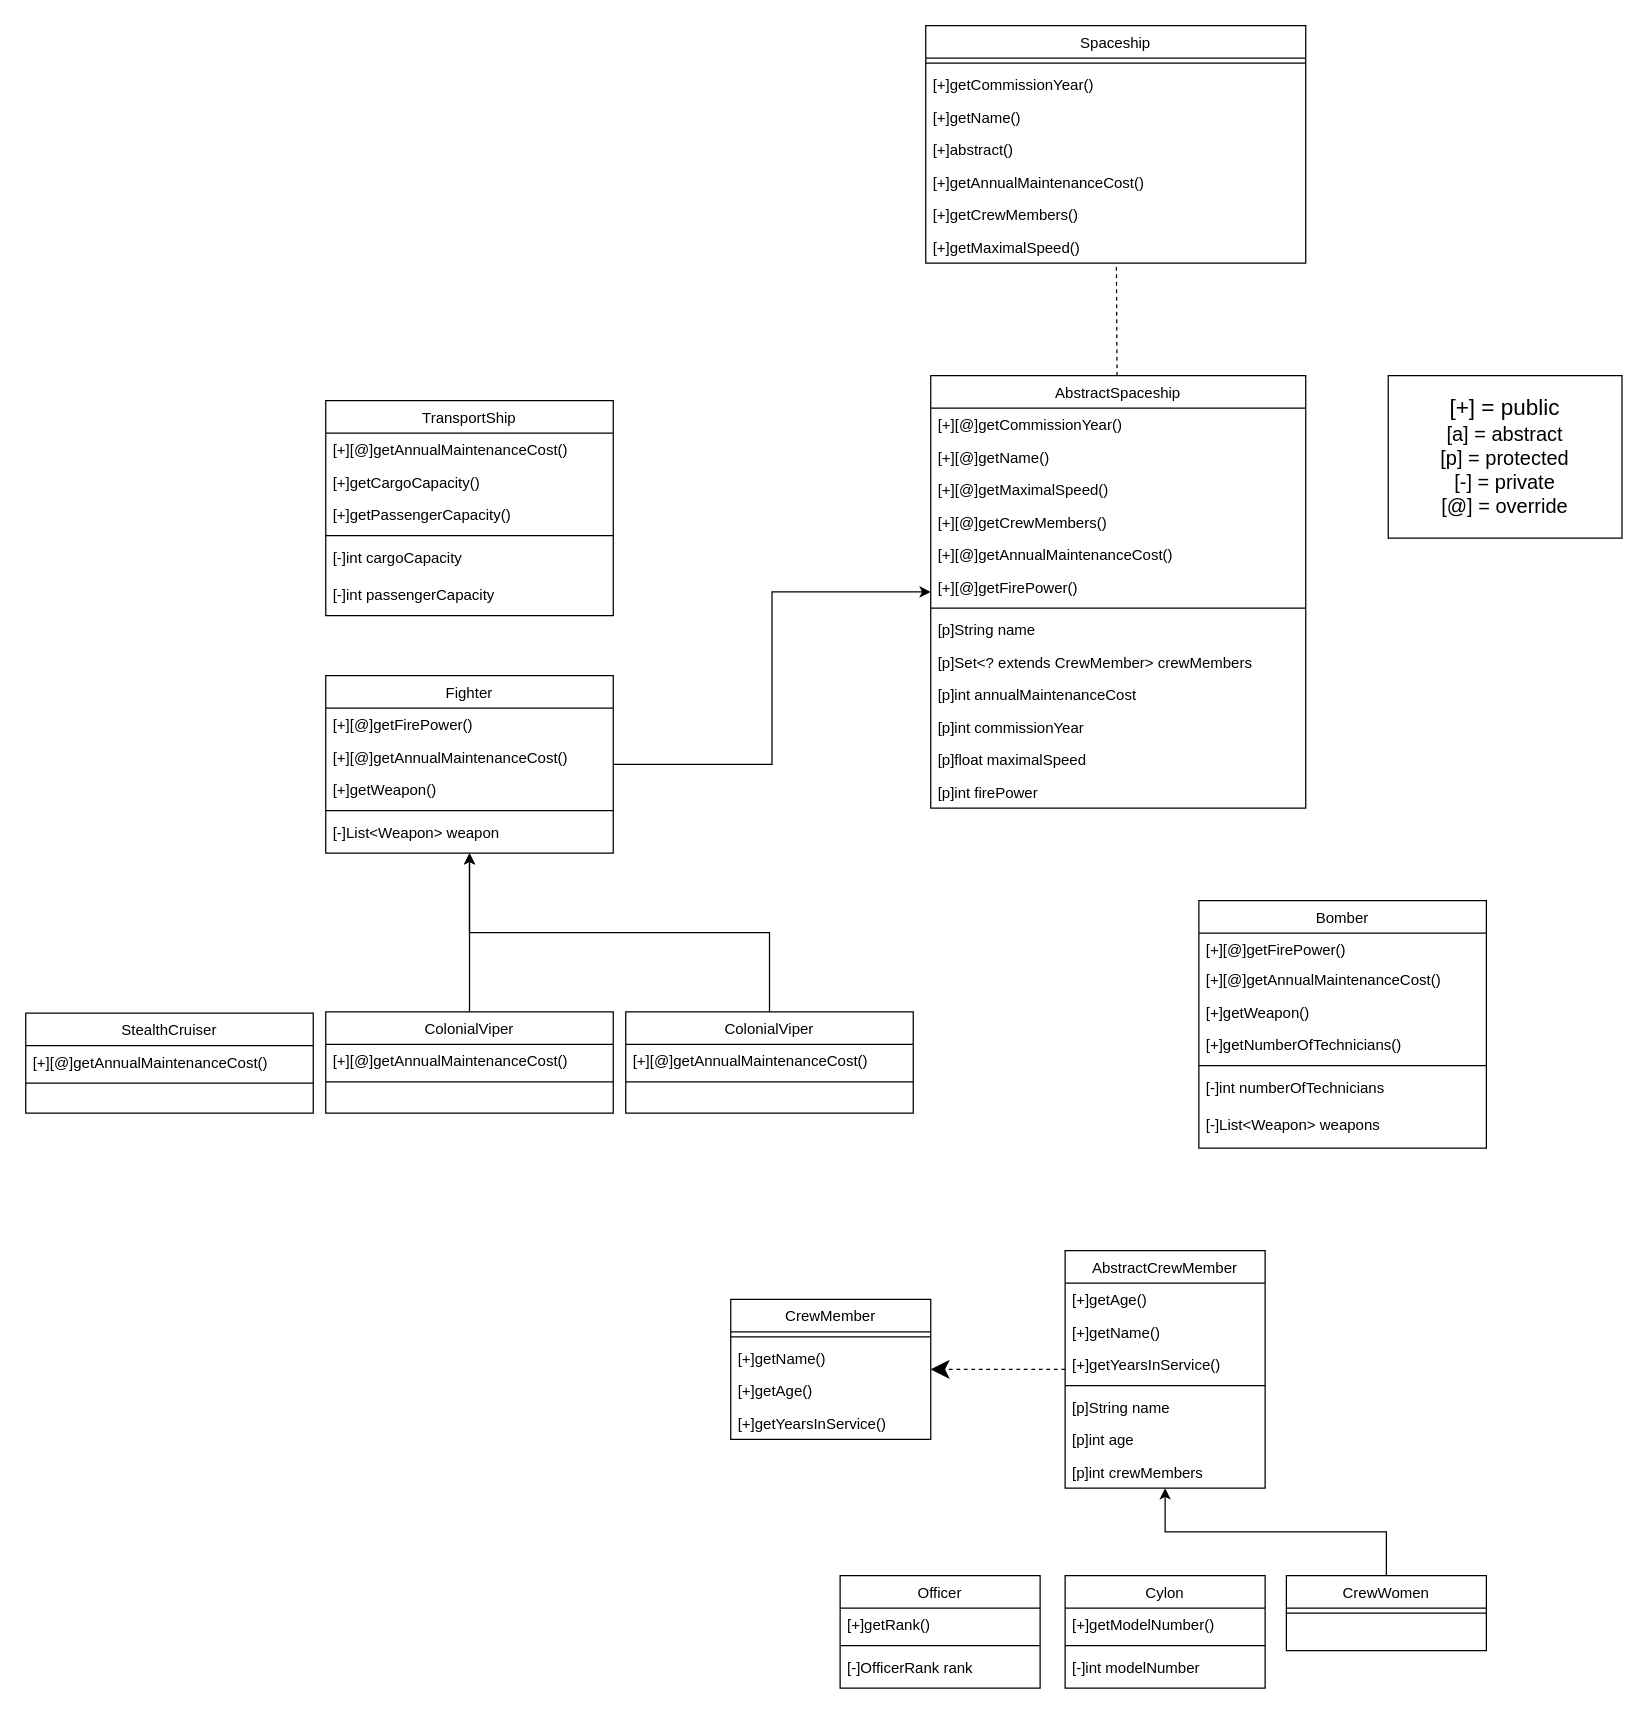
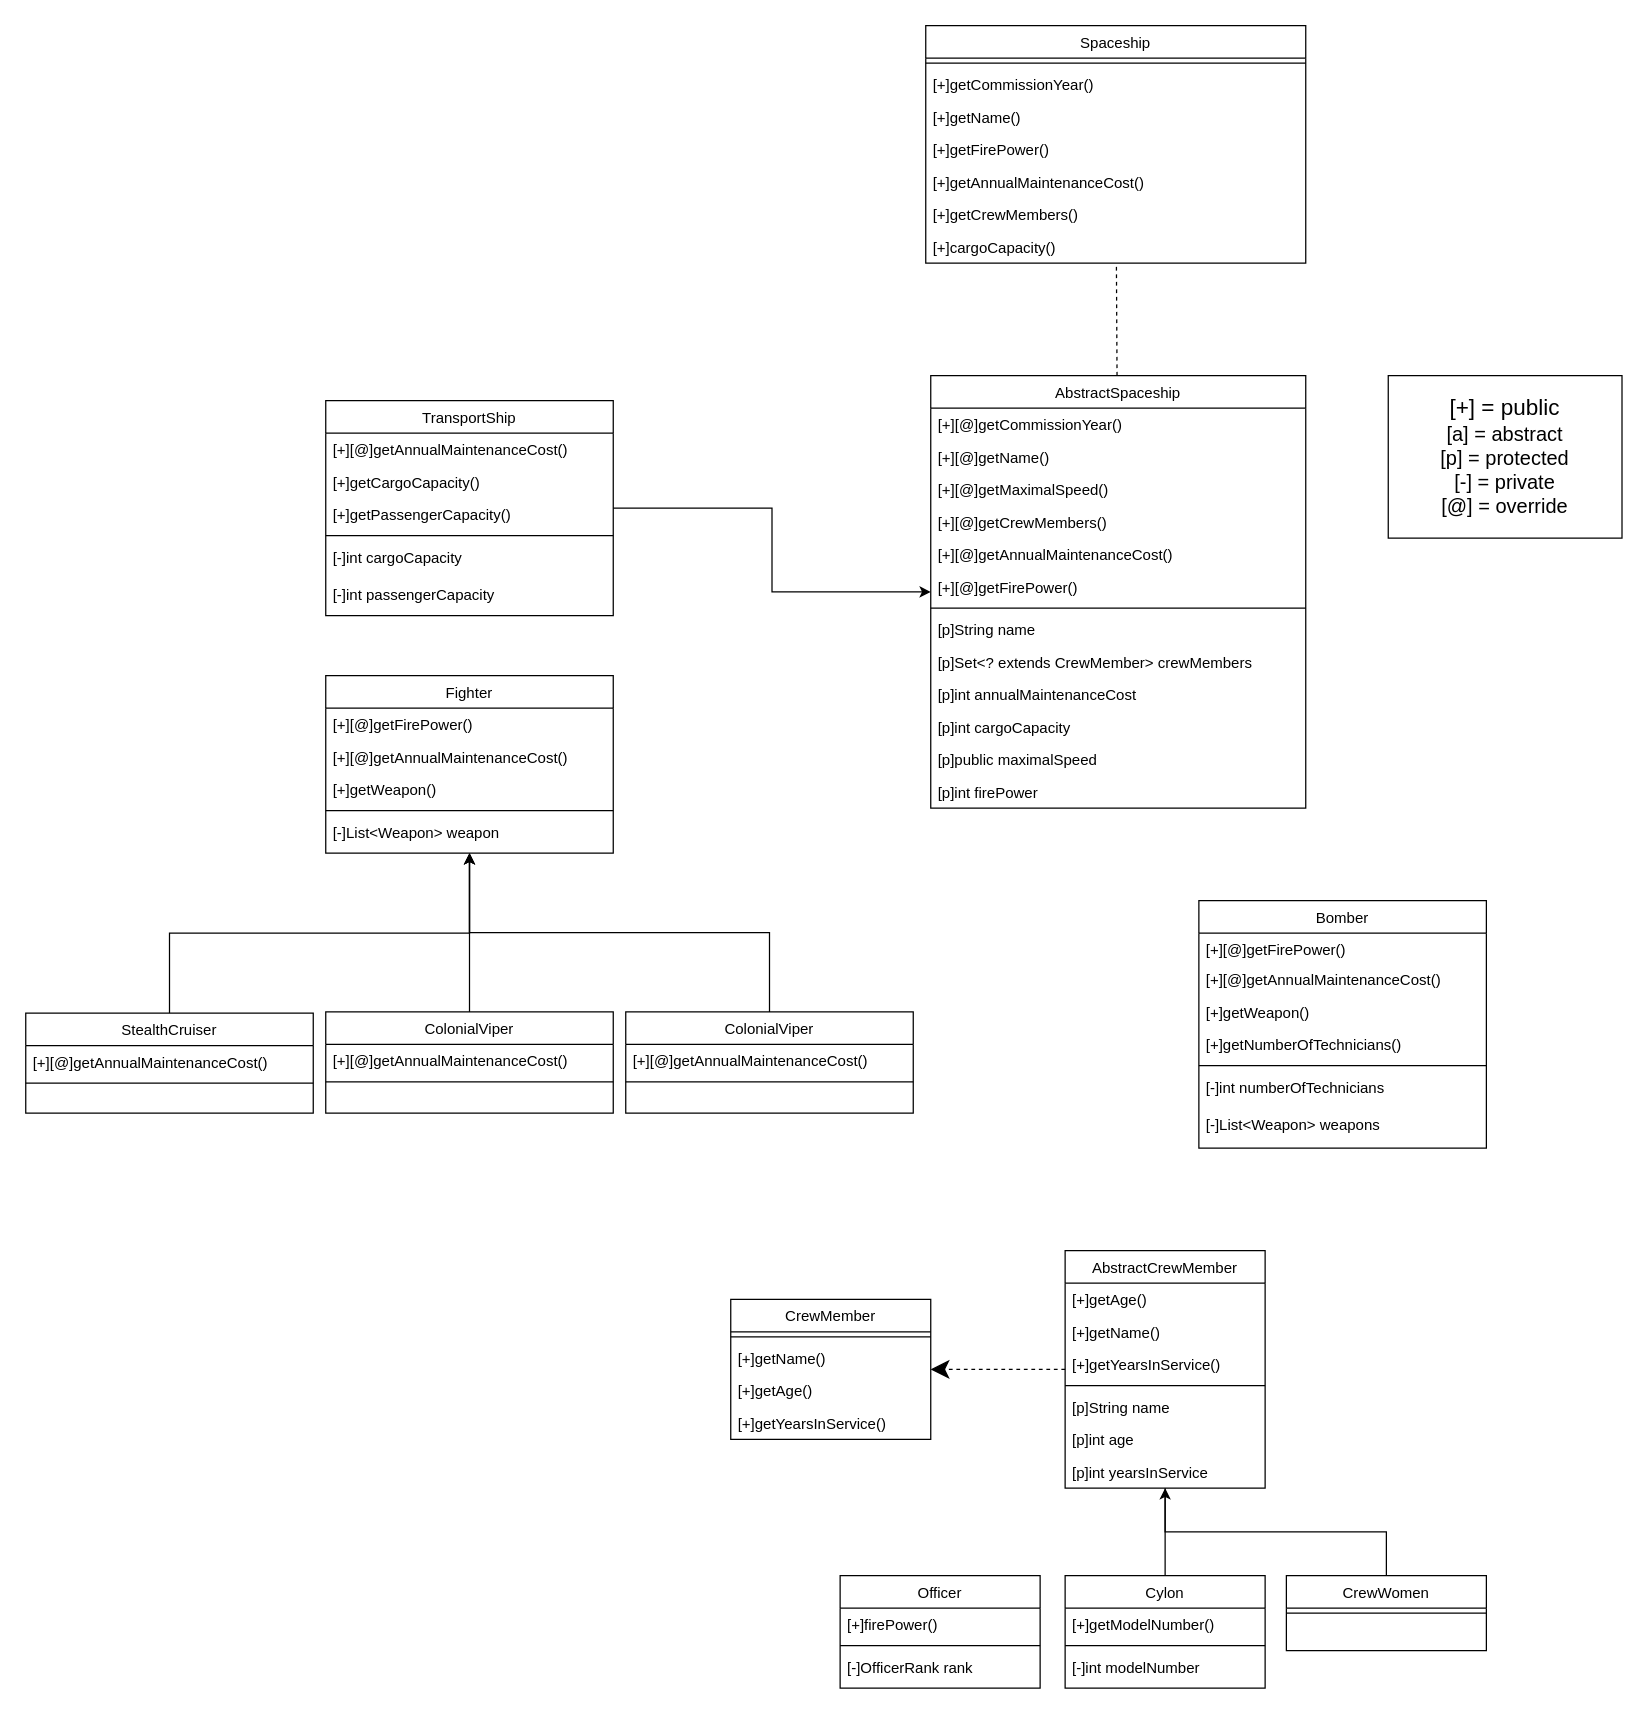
(987, 150) -> (1002, 150)
(1013, 248) -> (1006, 248)
none -> (734, 508)
(1018, 728) -> (1016, 728)
(772, 757) -> none
(1018, 760) -> (1020, 760)
none -> (277, 933)
(1144, 1473) -> (1154, 1473)
(1167, 1532) -> (1167, 1532)
none -> (1165, 1554)
(897, 1625) -> (904, 1625)
